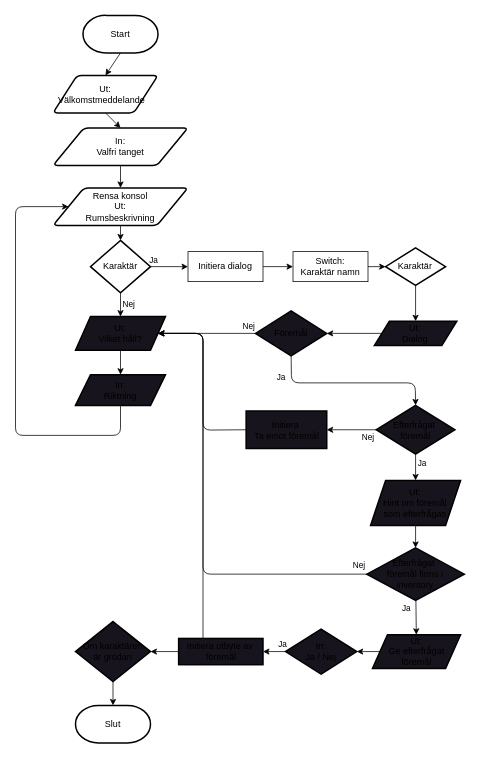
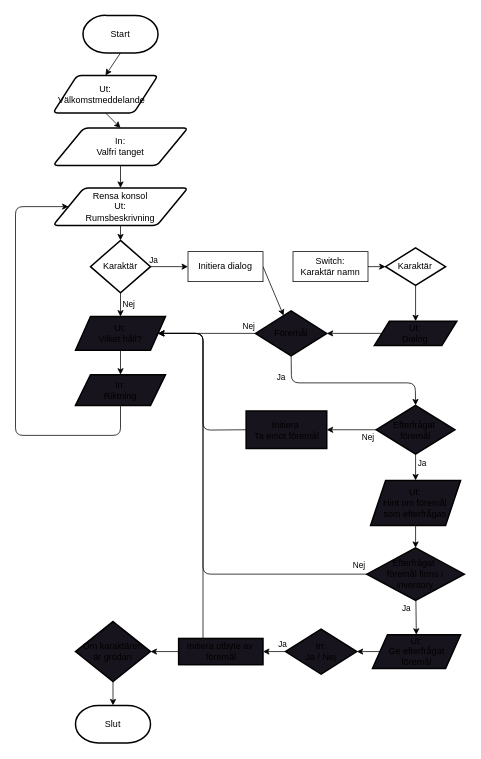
(275, 267) -> (272, 289)
